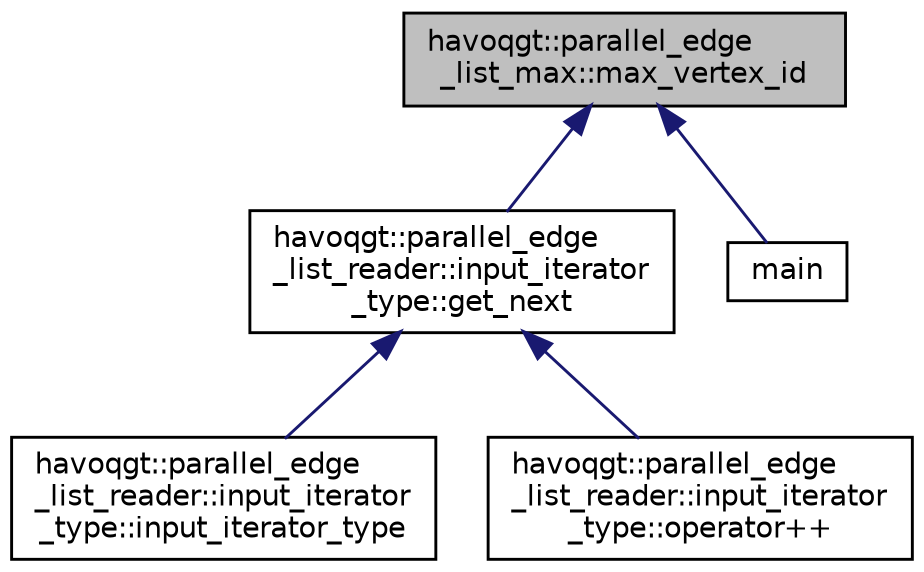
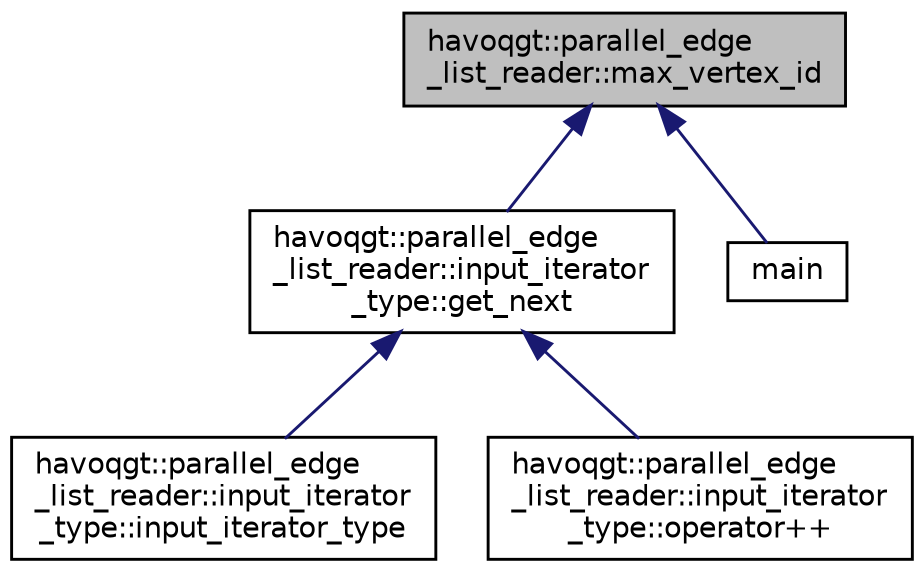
(625, 60) -> (625, 60)
